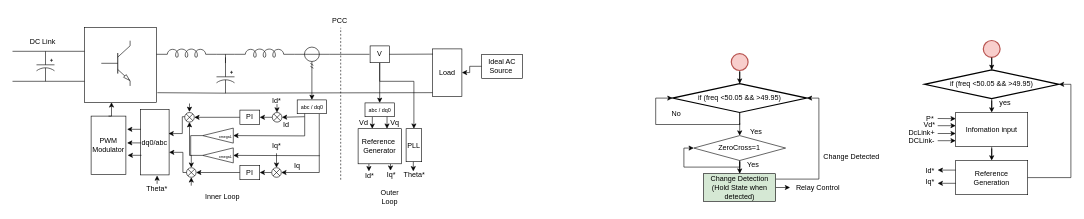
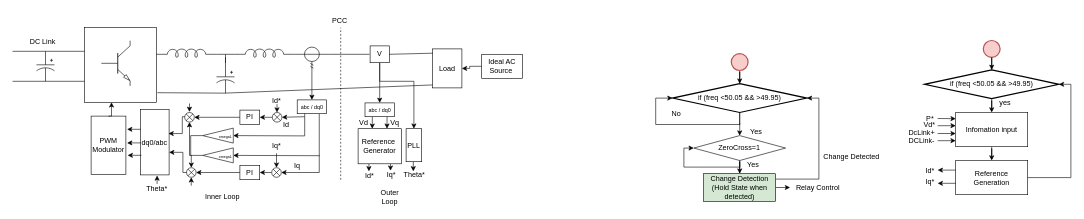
(447, 73) -> (447, 68)
